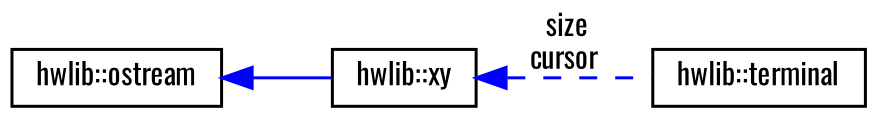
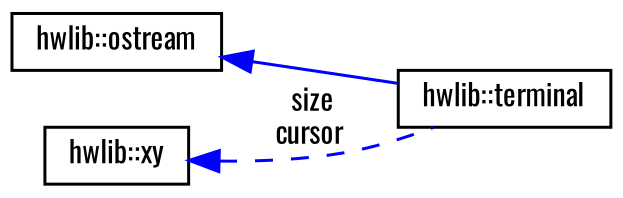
(292, 78) -> (325, 73)
